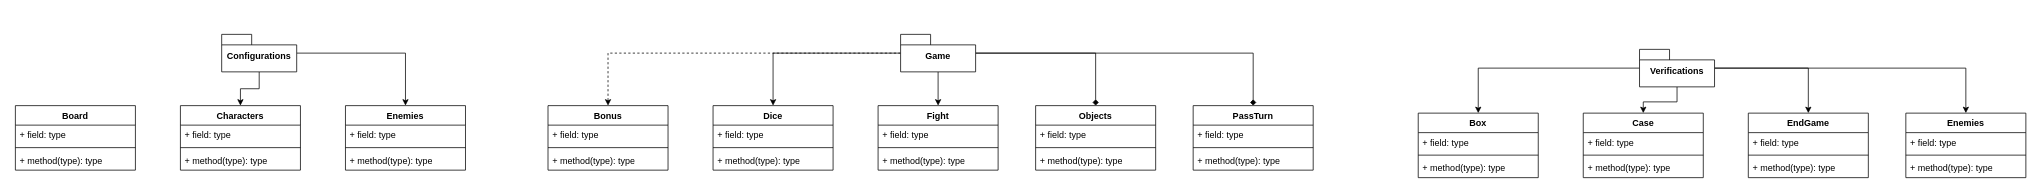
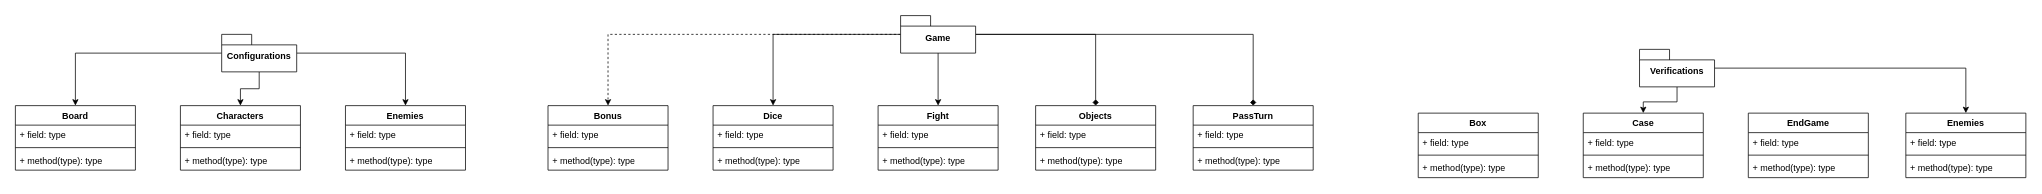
(938, 53) -> (938, 34)
none -> (75, 75)
(1478, 87) -> none
(1808, 88) -> none
